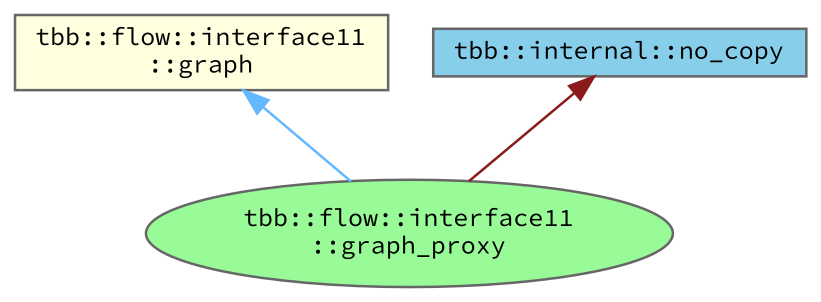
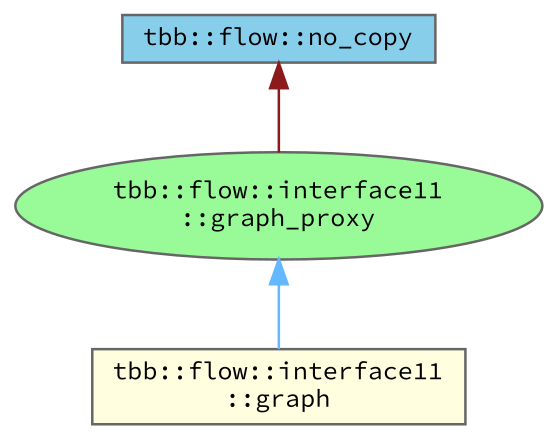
(620, 53) -> (279, 39)
(307, 144) -> (279, 317)
